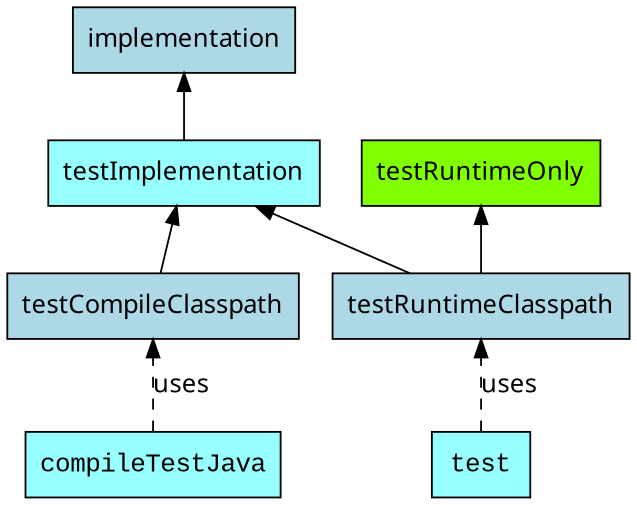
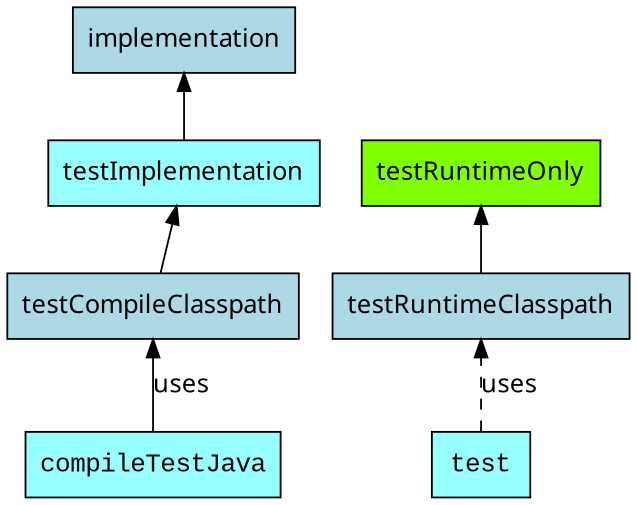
(341, 243) -> none
(153, 395) -> (153, 395)
